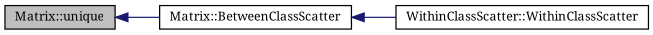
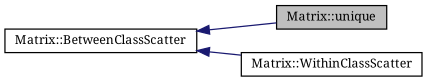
(144, 17) -> (243, 26)
(522, 17) -> (332, 64)
